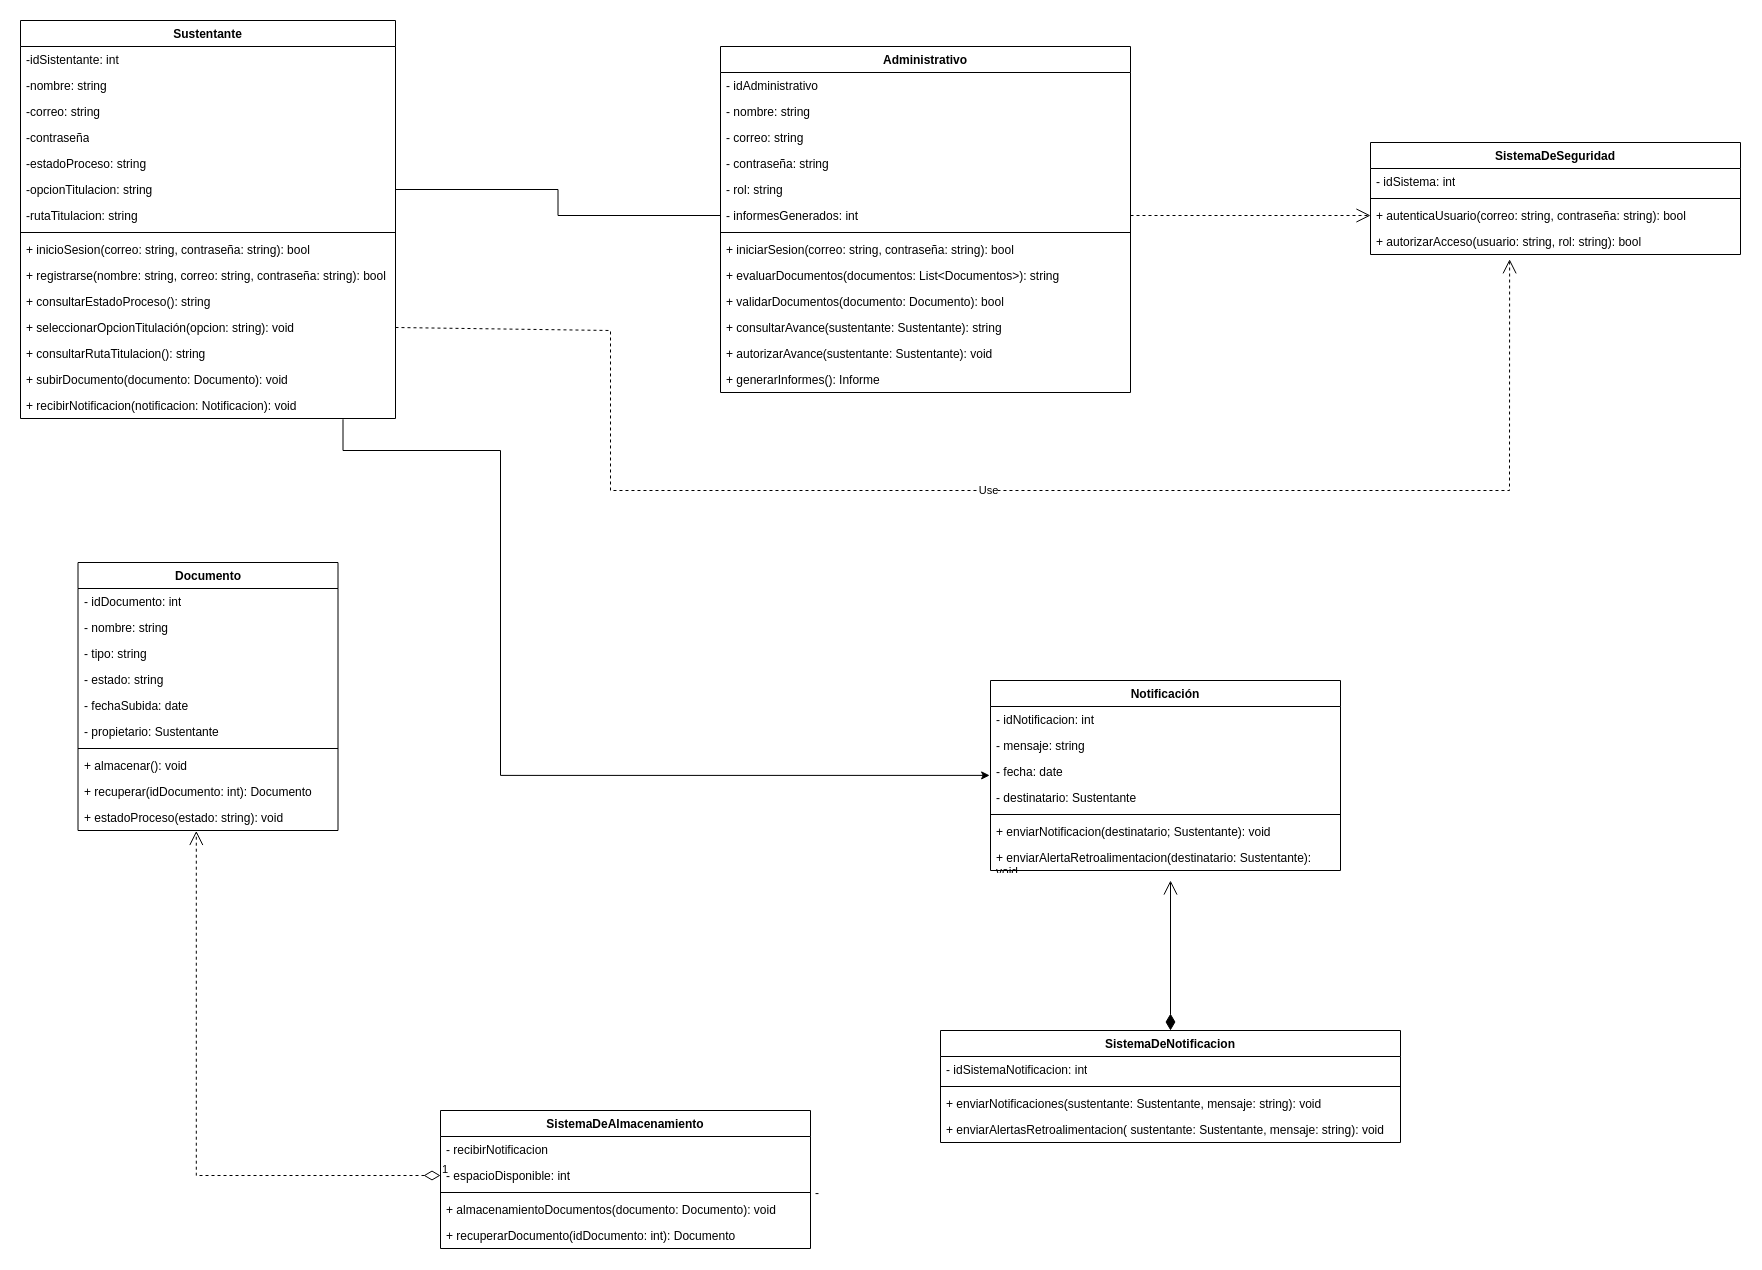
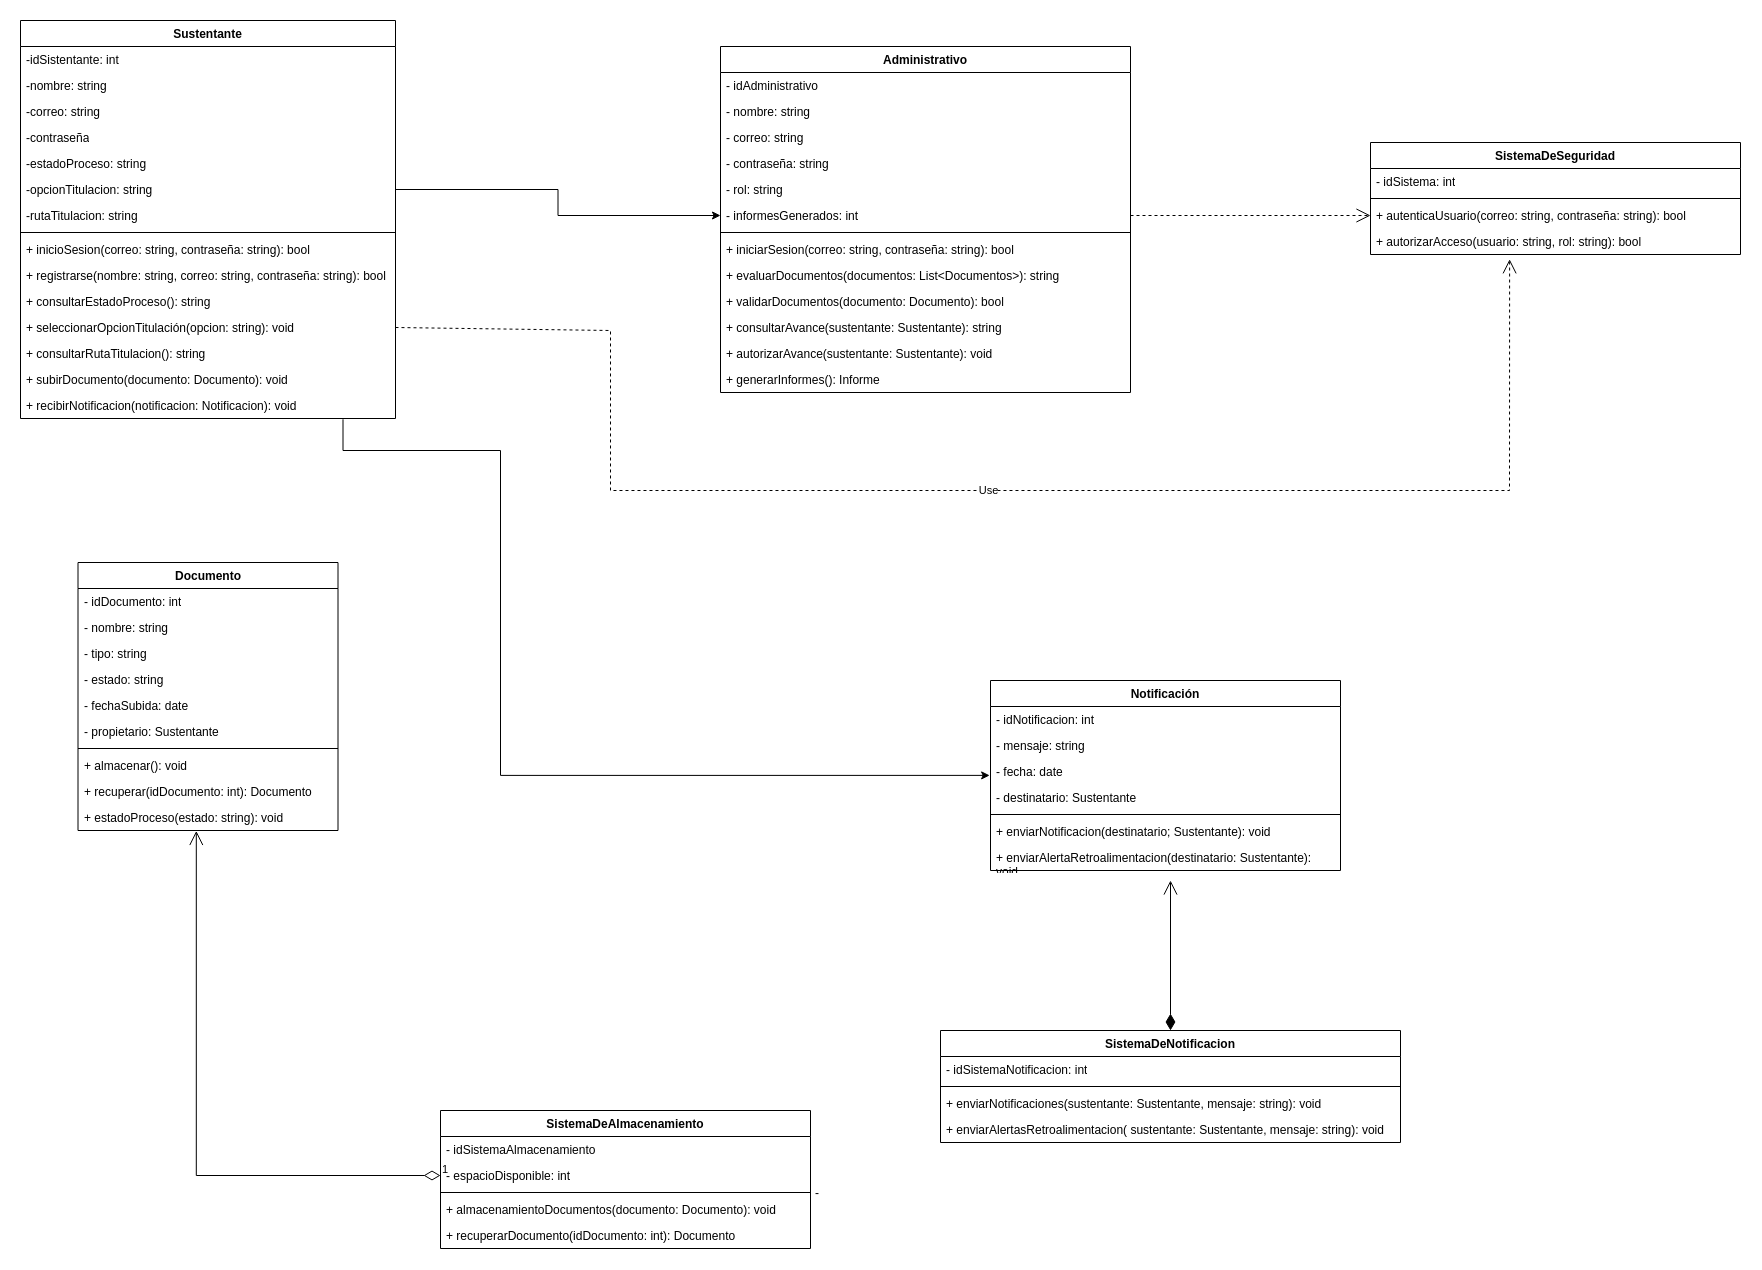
(714, 216) -> (712, 216)
(196, 1117) -> (196, 1117)
(508, 1151) -> (523, 1151)
